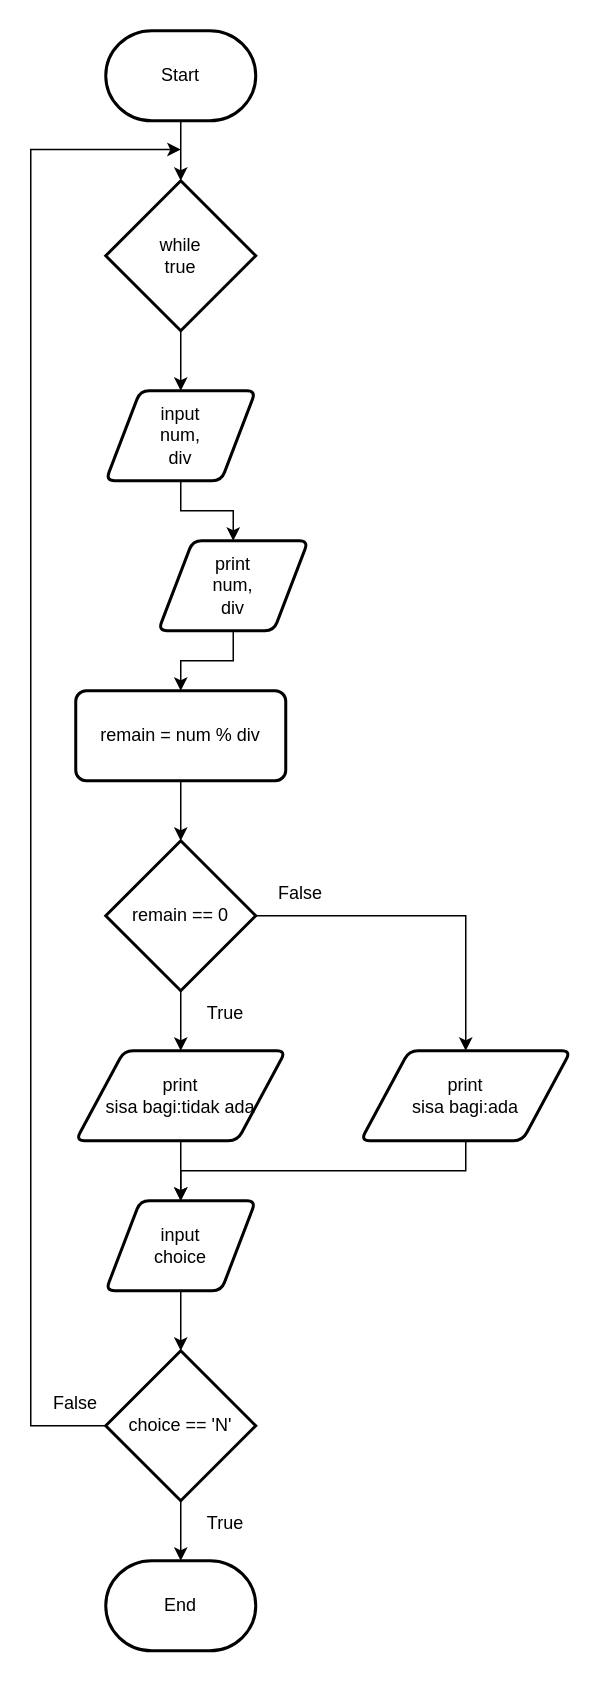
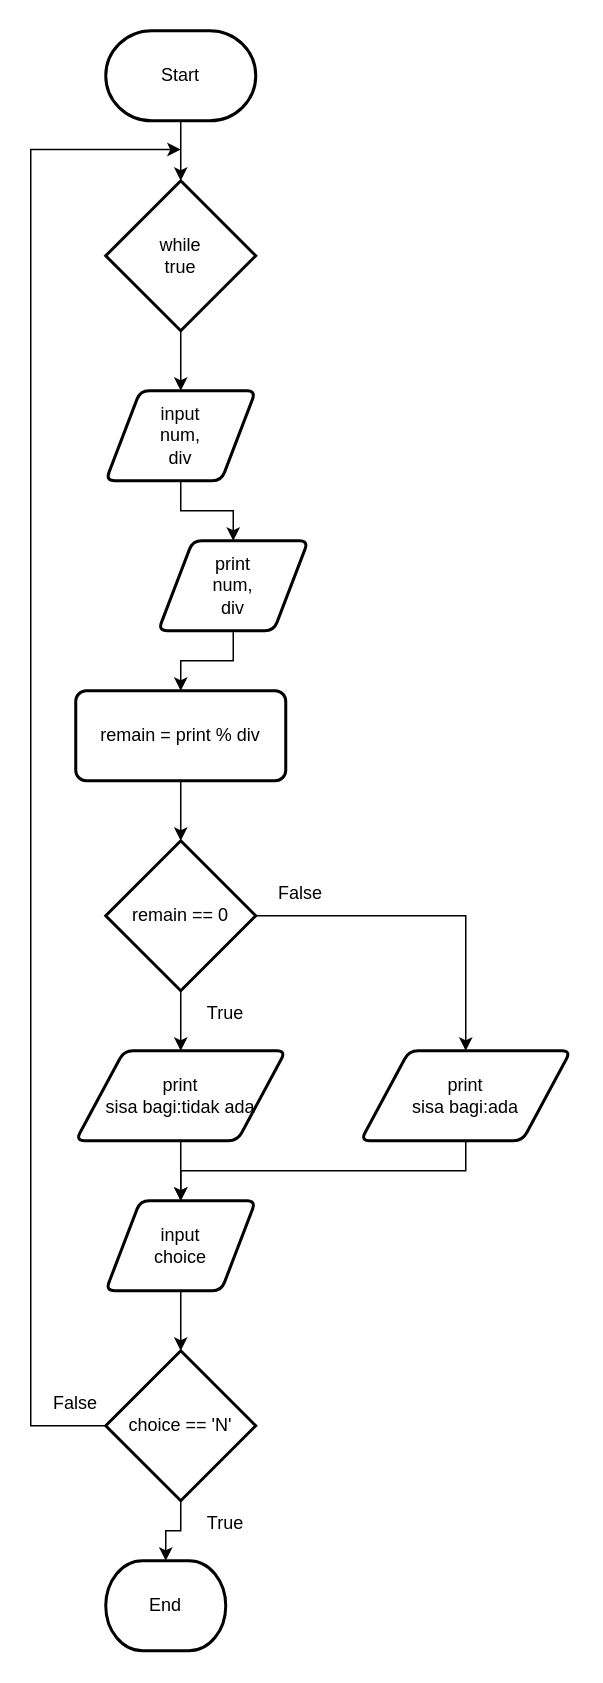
(181, 736) -> (181, 736)
(181, 1606) -> (166, 1606)
